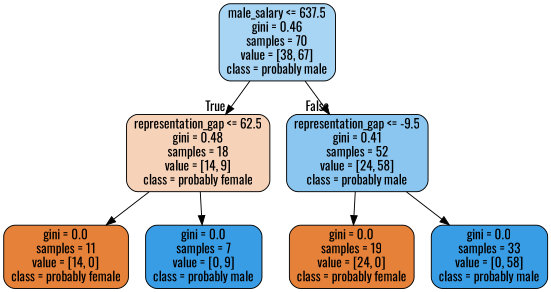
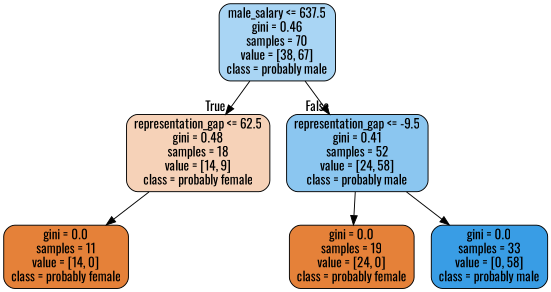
(204, 257) -> none
